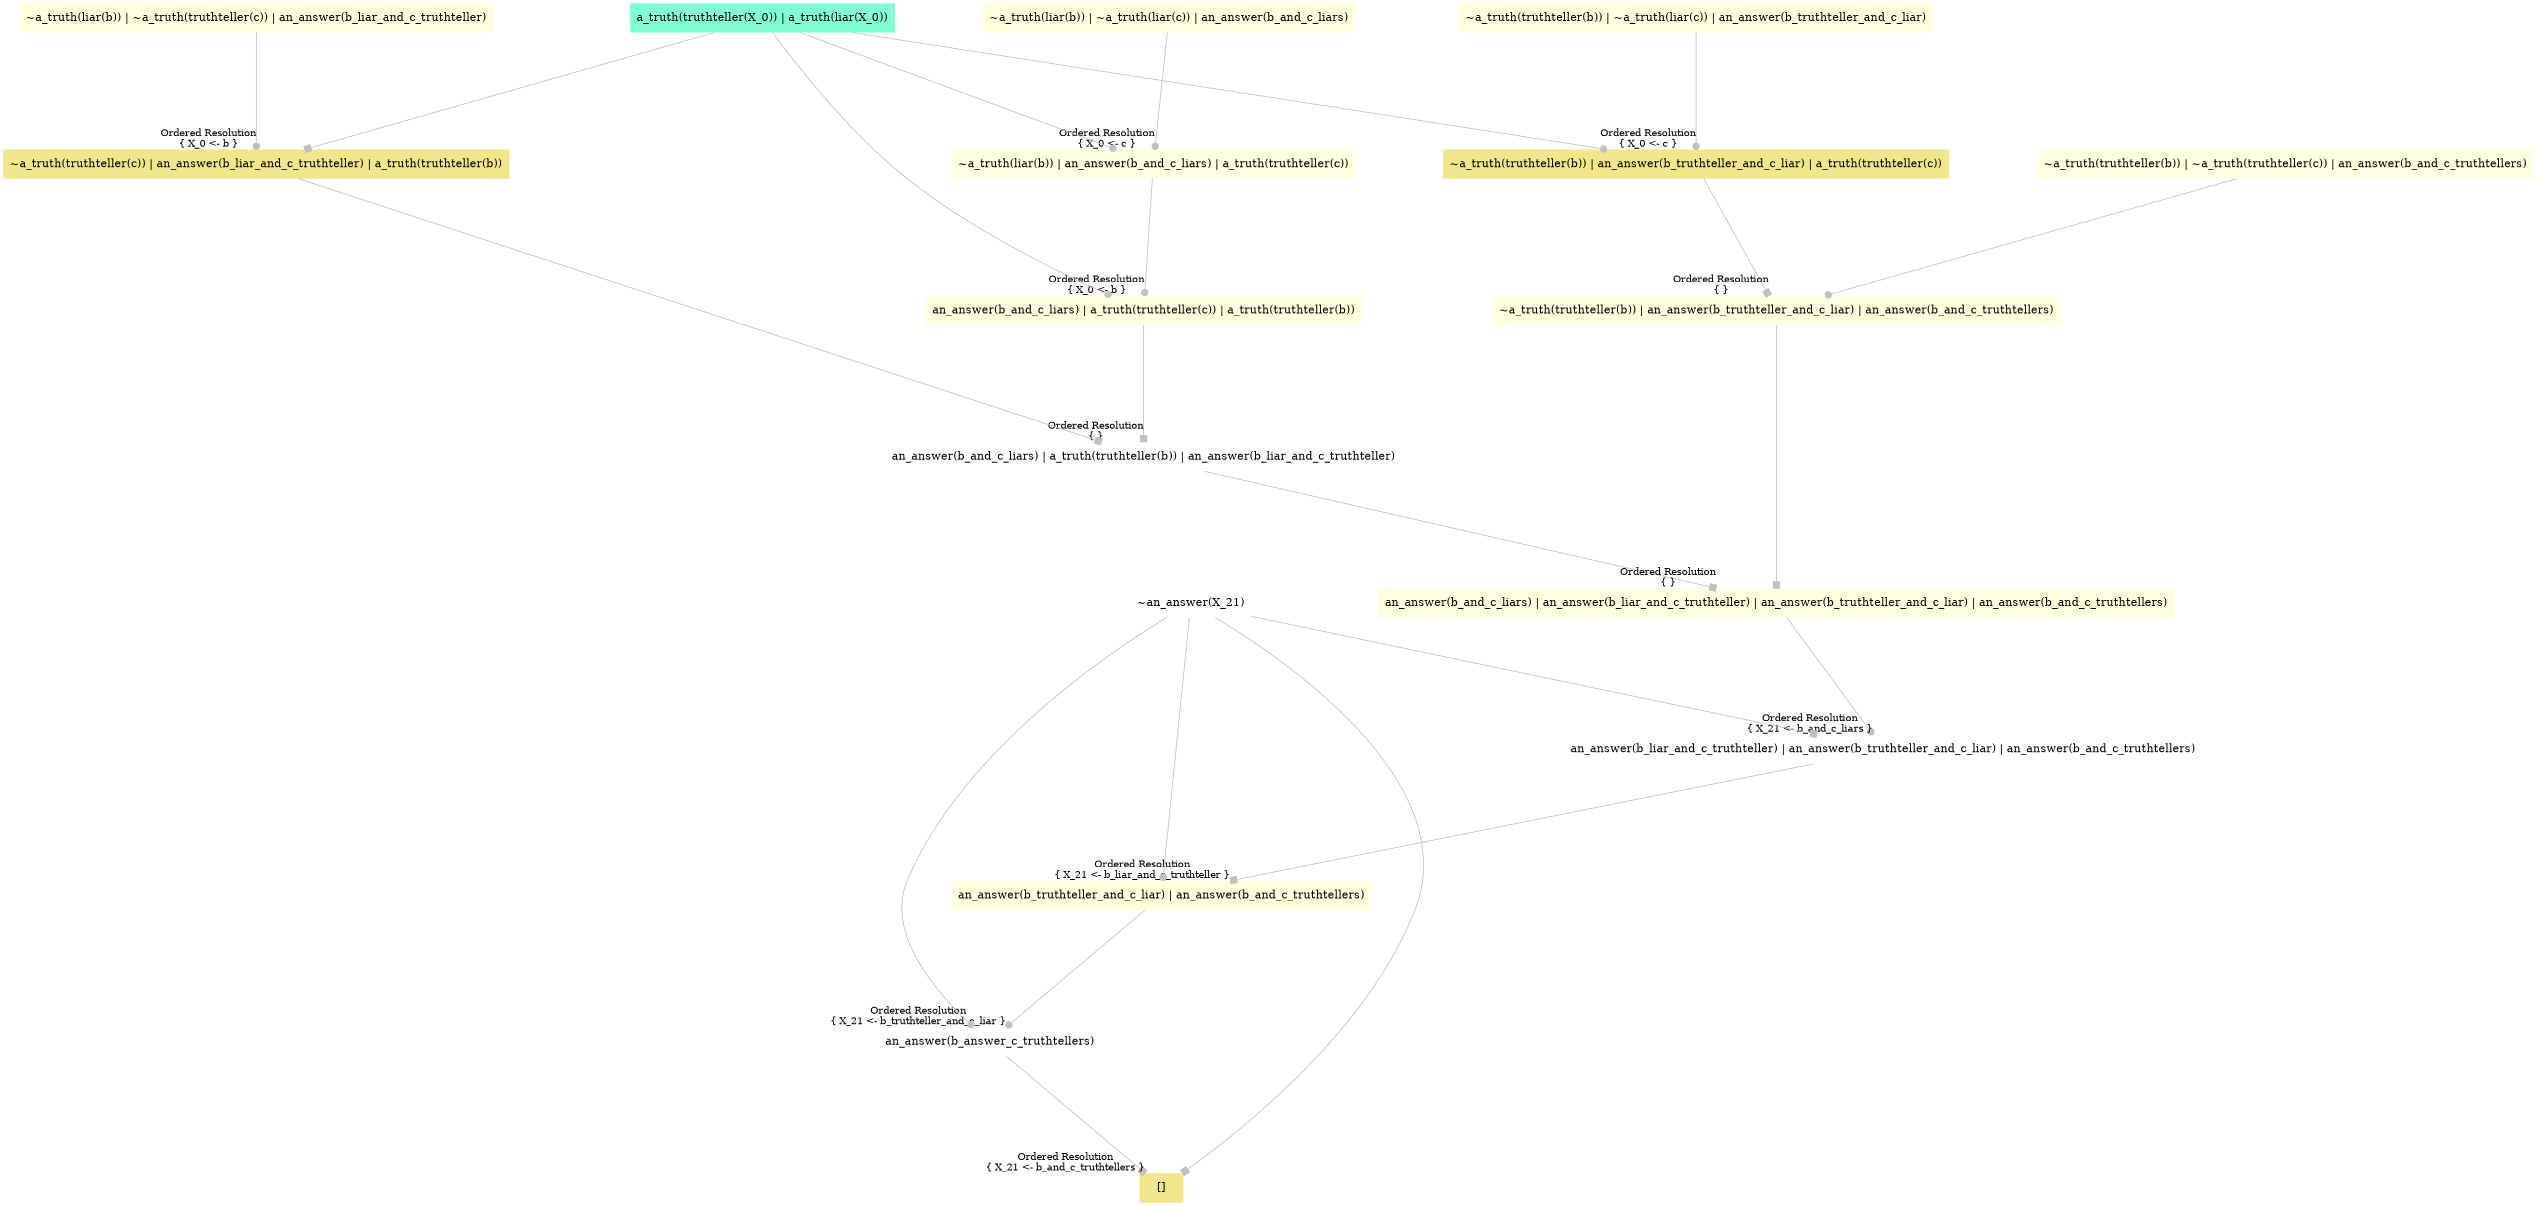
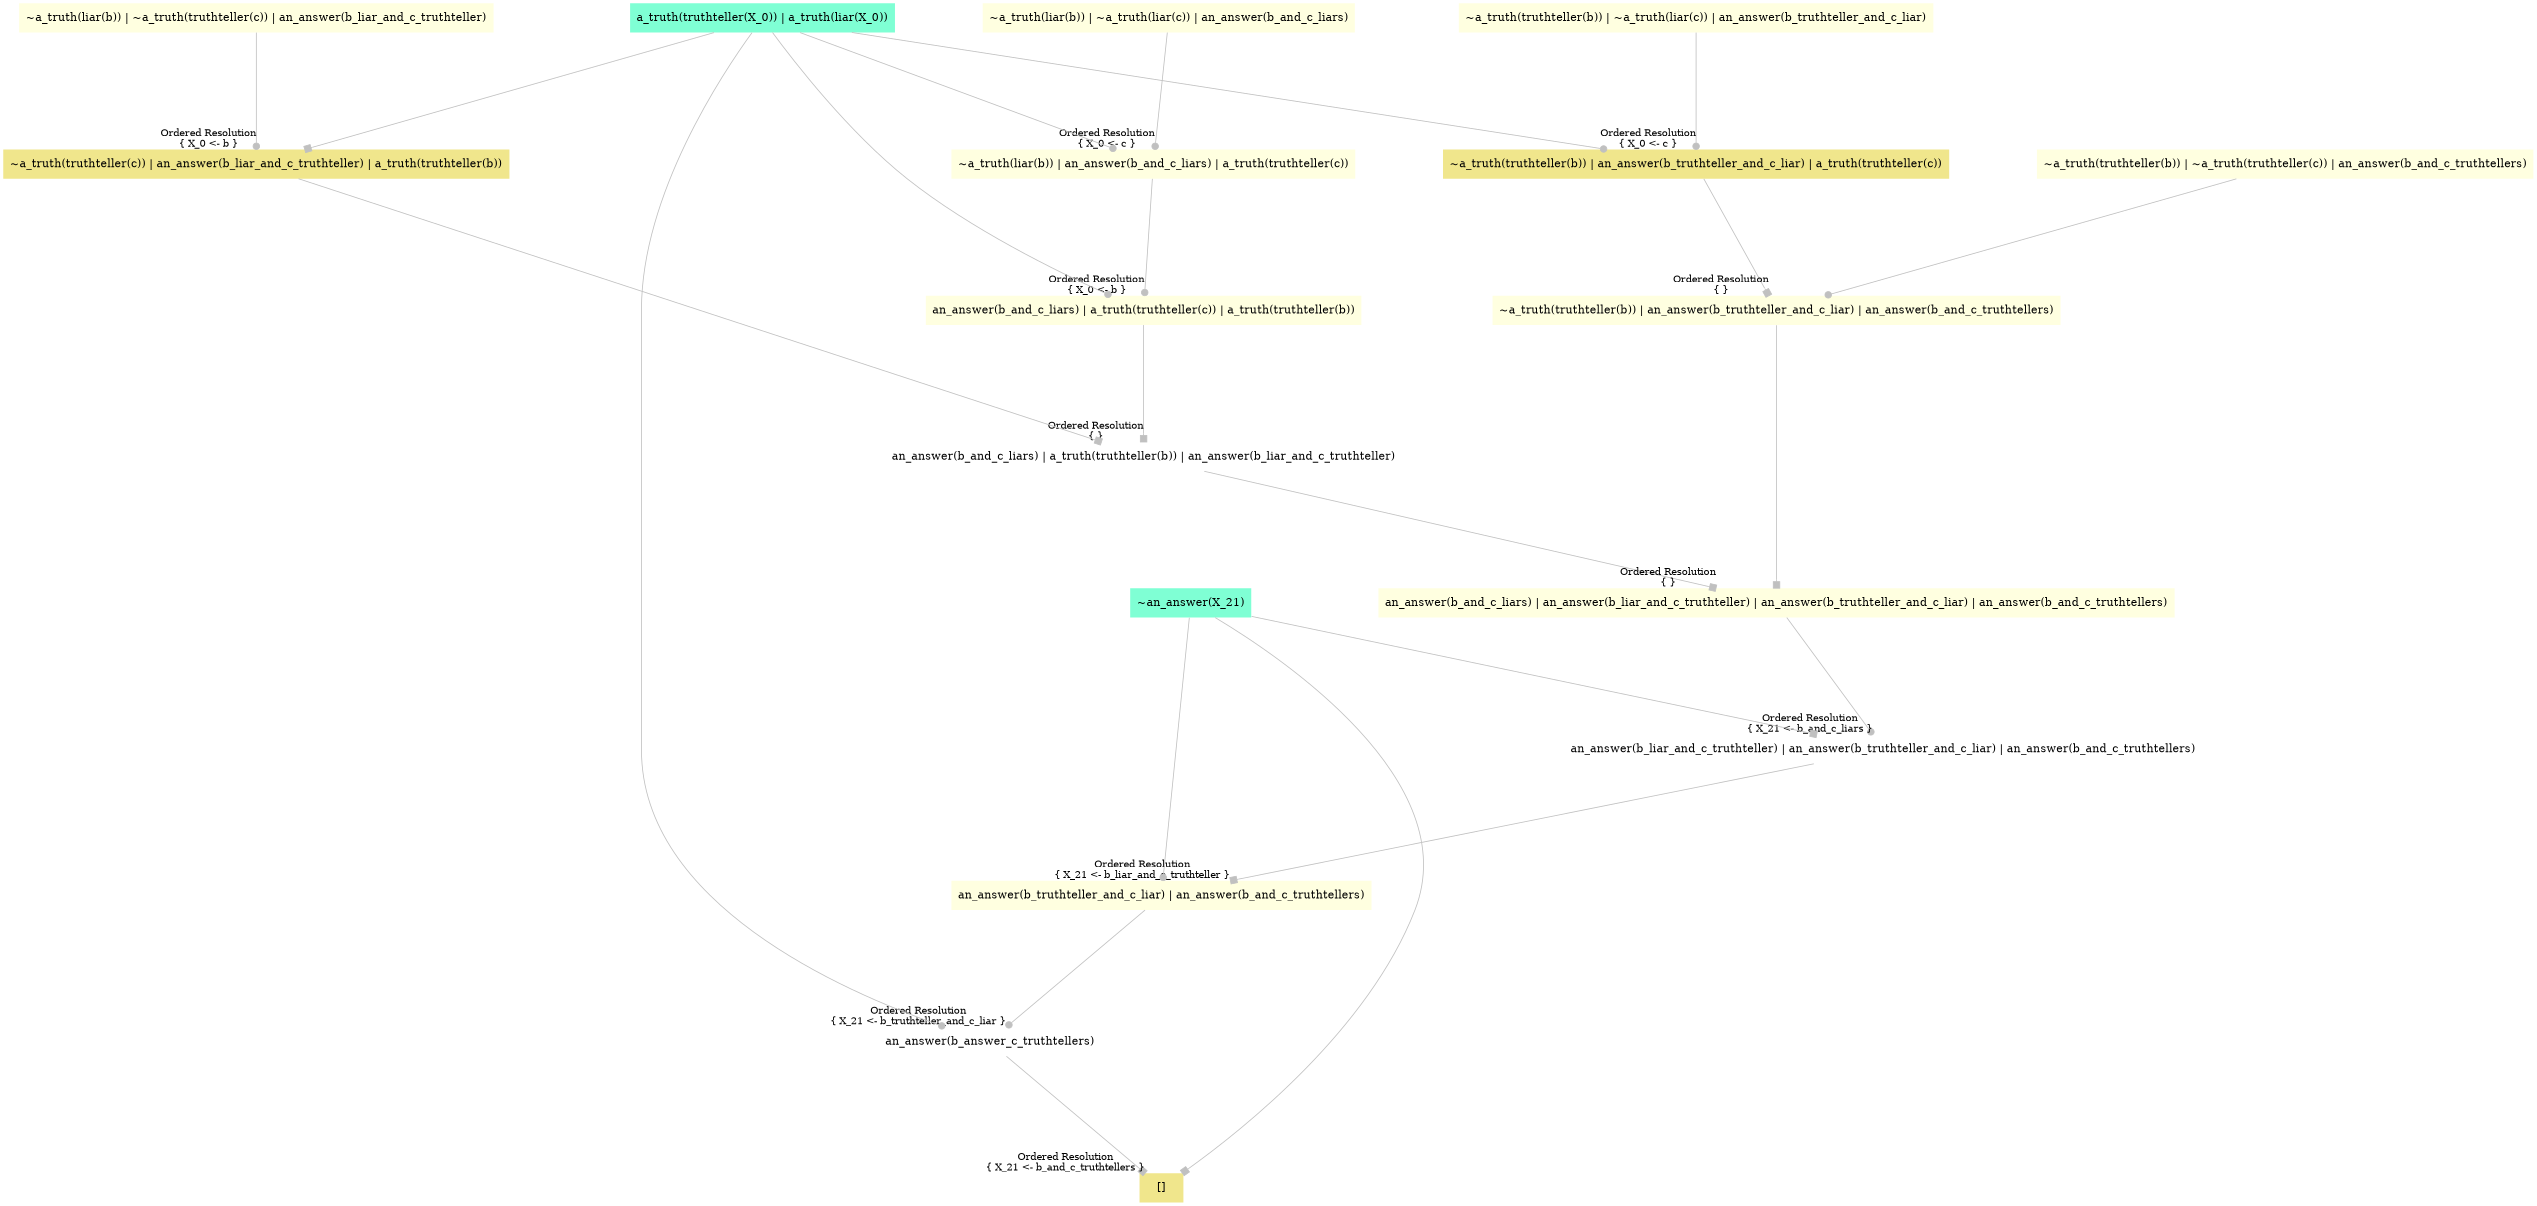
(1191, 603) -> (1191, 603)
(962, 791) -> (641, 593)
